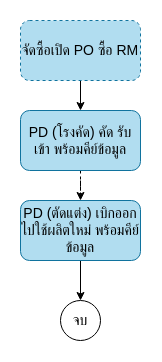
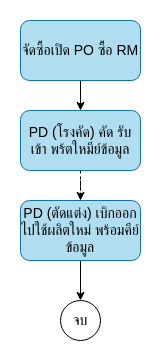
(81, 51) -> (81, 51)
(81, 141) -> (81, 141)
